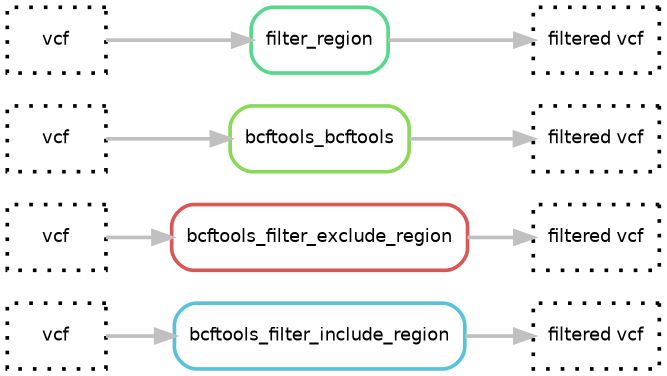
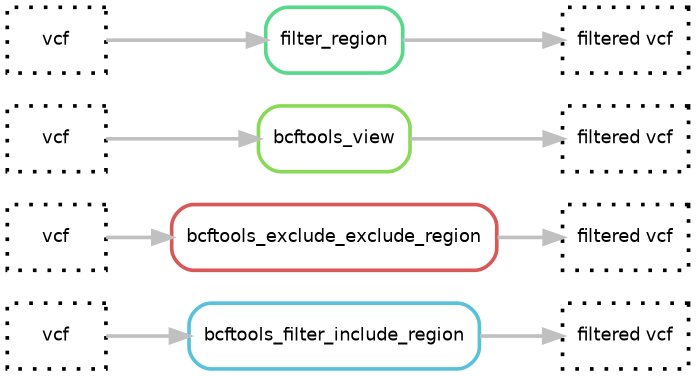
(320, 139) -> (334, 139)
(320, 237) -> (334, 237)
